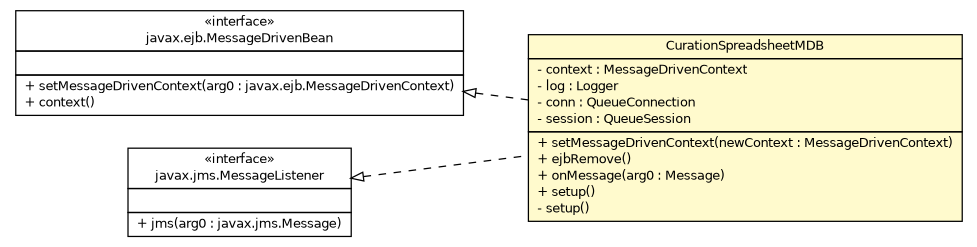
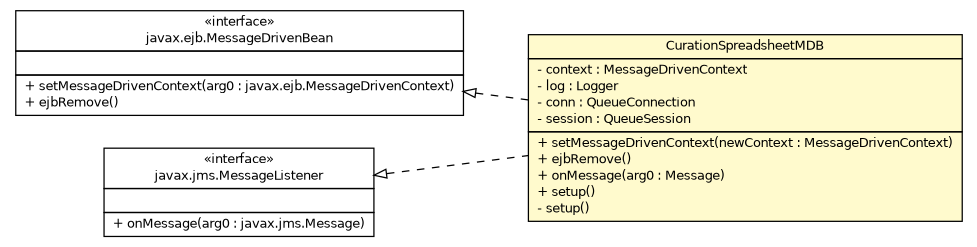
(60, 103) -> (72, 103)
(240, 224) -> (239, 224)
